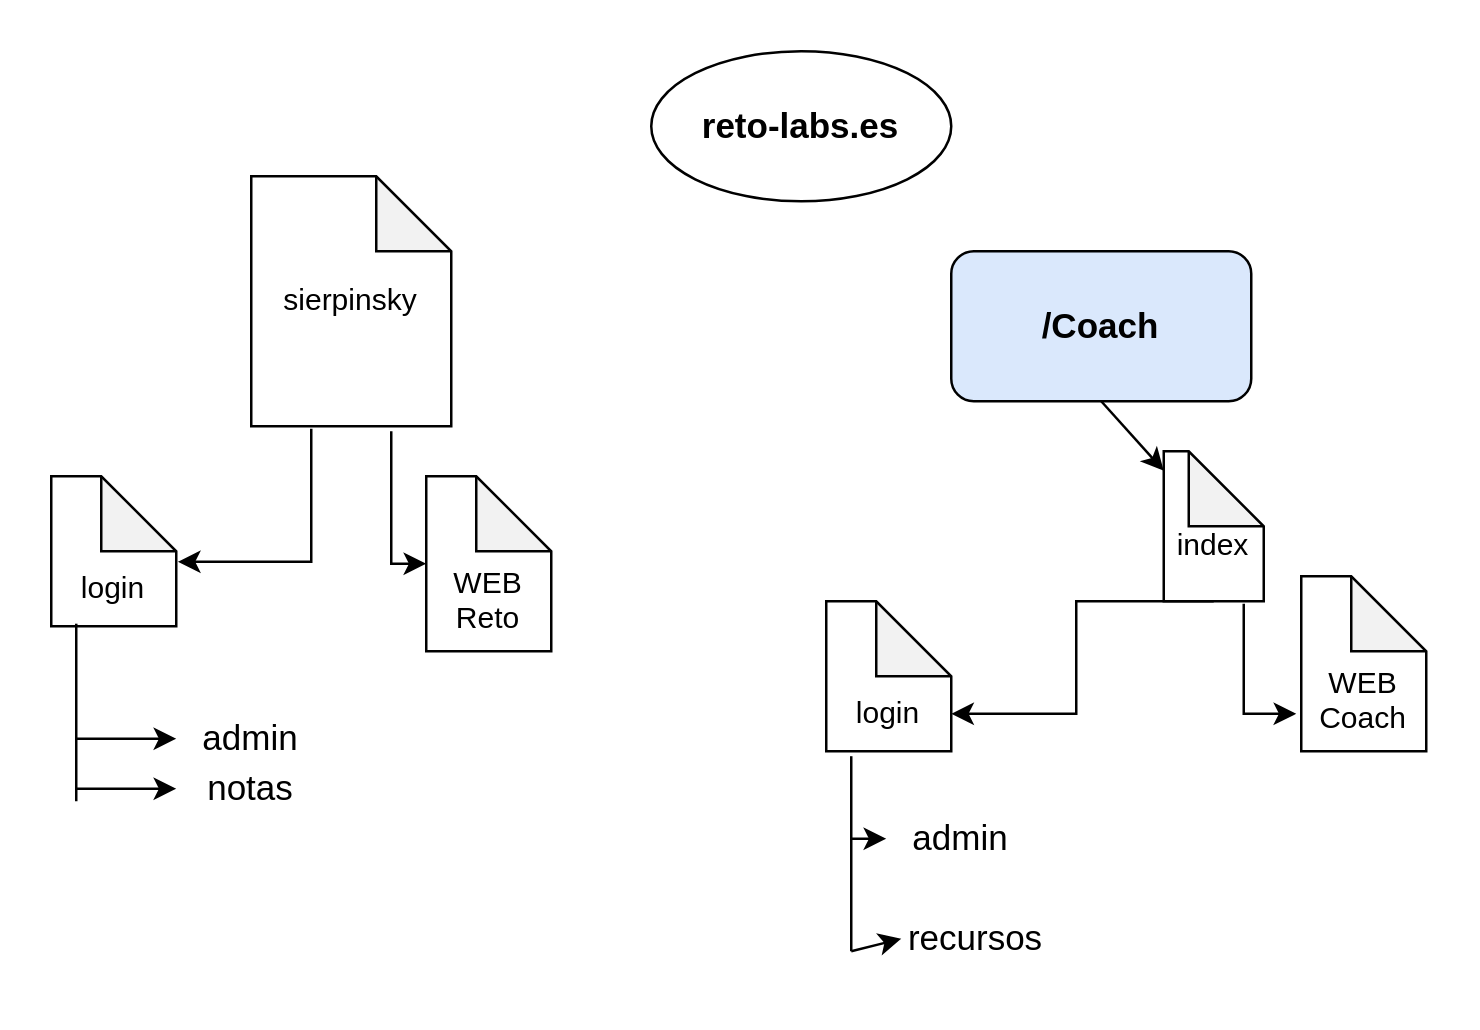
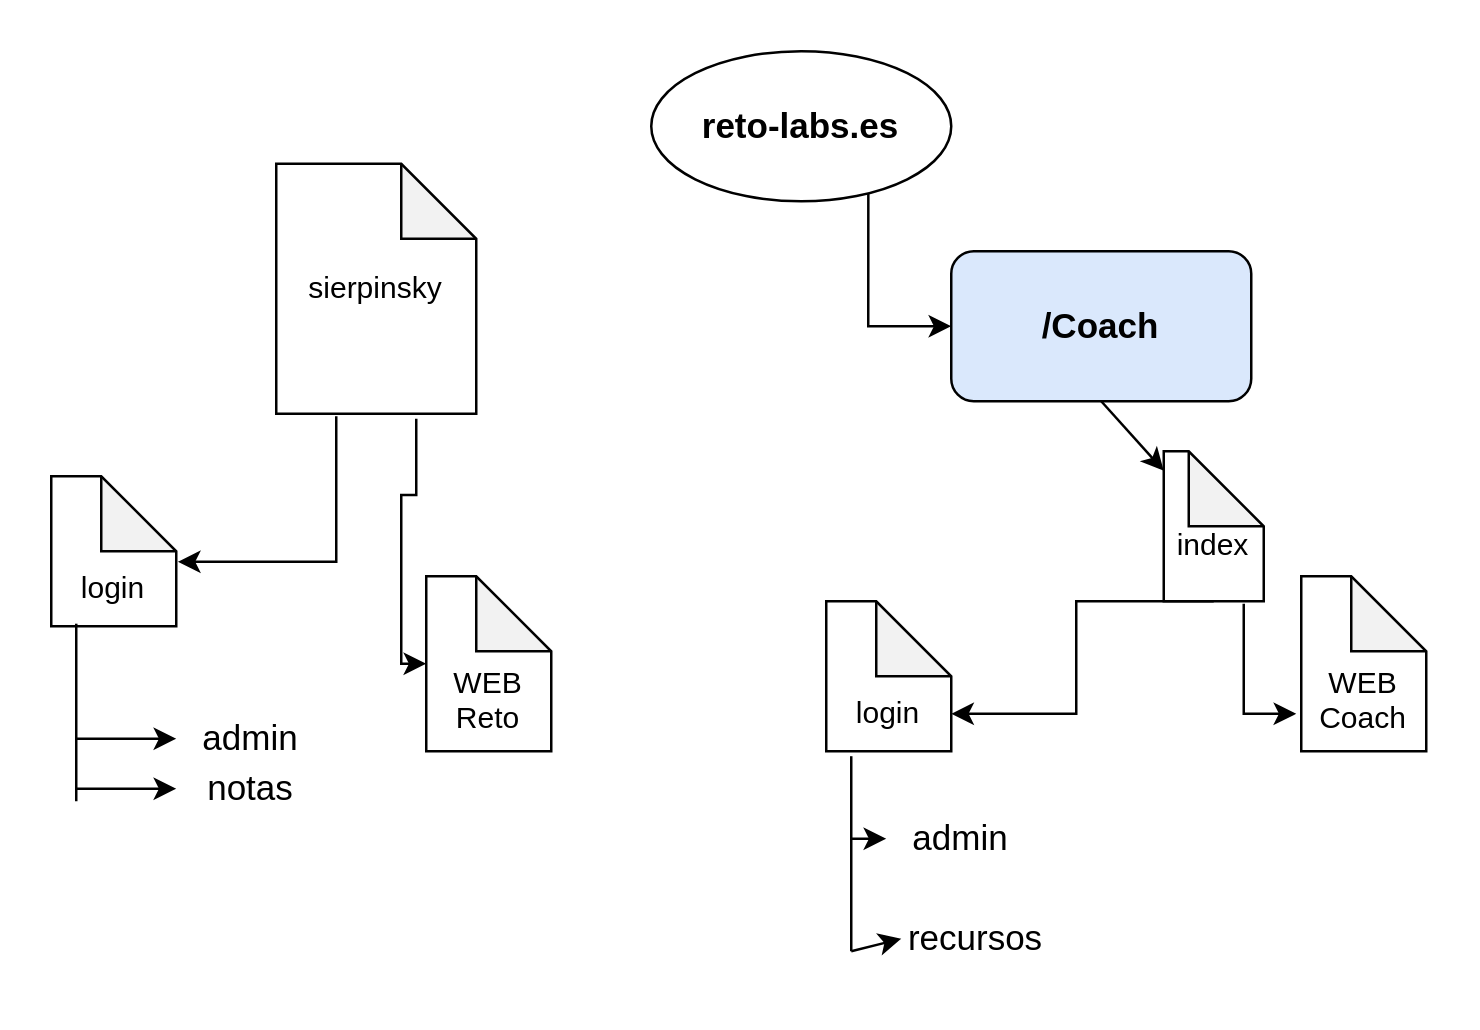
none -> (868, 293)
(351, 301) -> (376, 289)
(489, 564) -> (489, 664)
